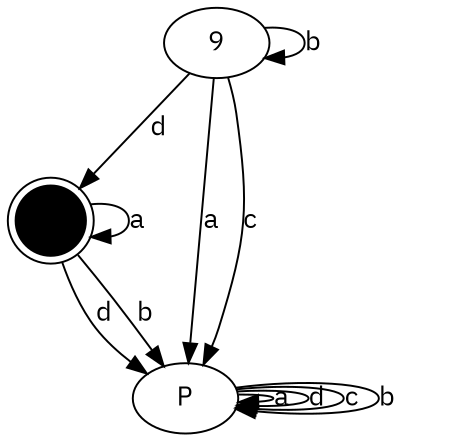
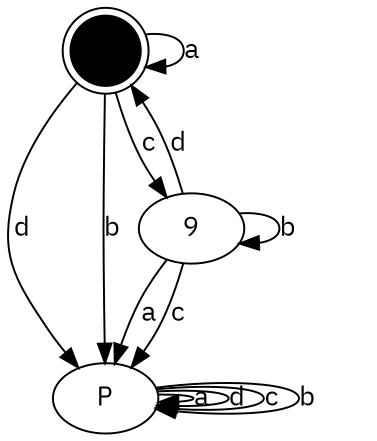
none -> (132, 139)
